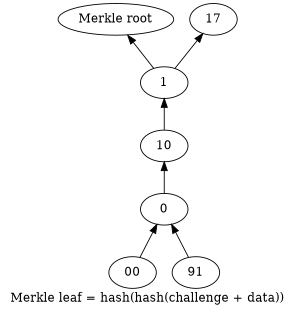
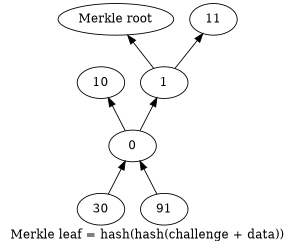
(213, 19) -> (213, 19)
(164, 119) -> (146, 118)
(133, 273) -> (101, 209)
